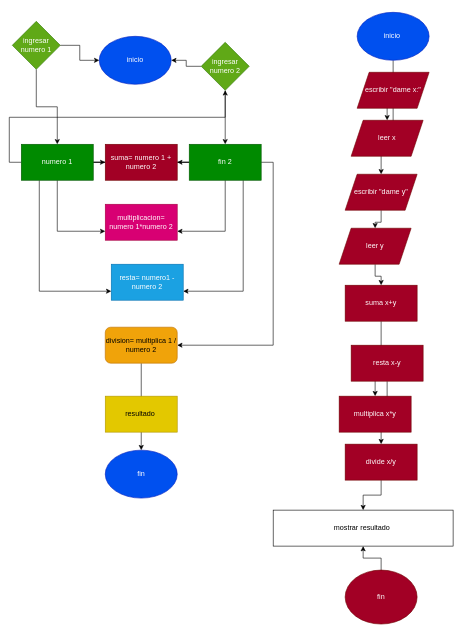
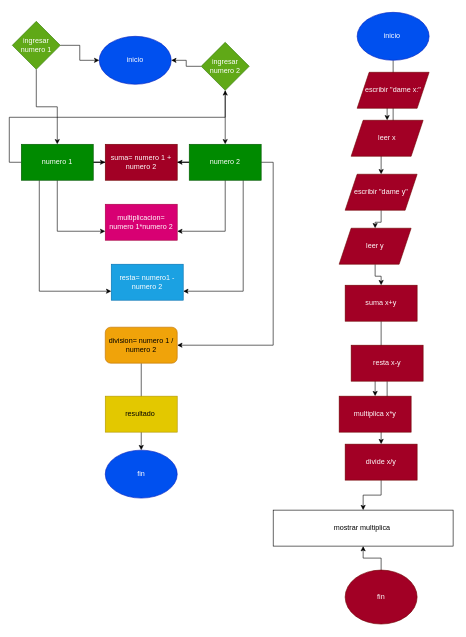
(225, 162) -> (225, 162)
(141, 345) -> (141, 345)
(363, 528) -> (363, 528)
